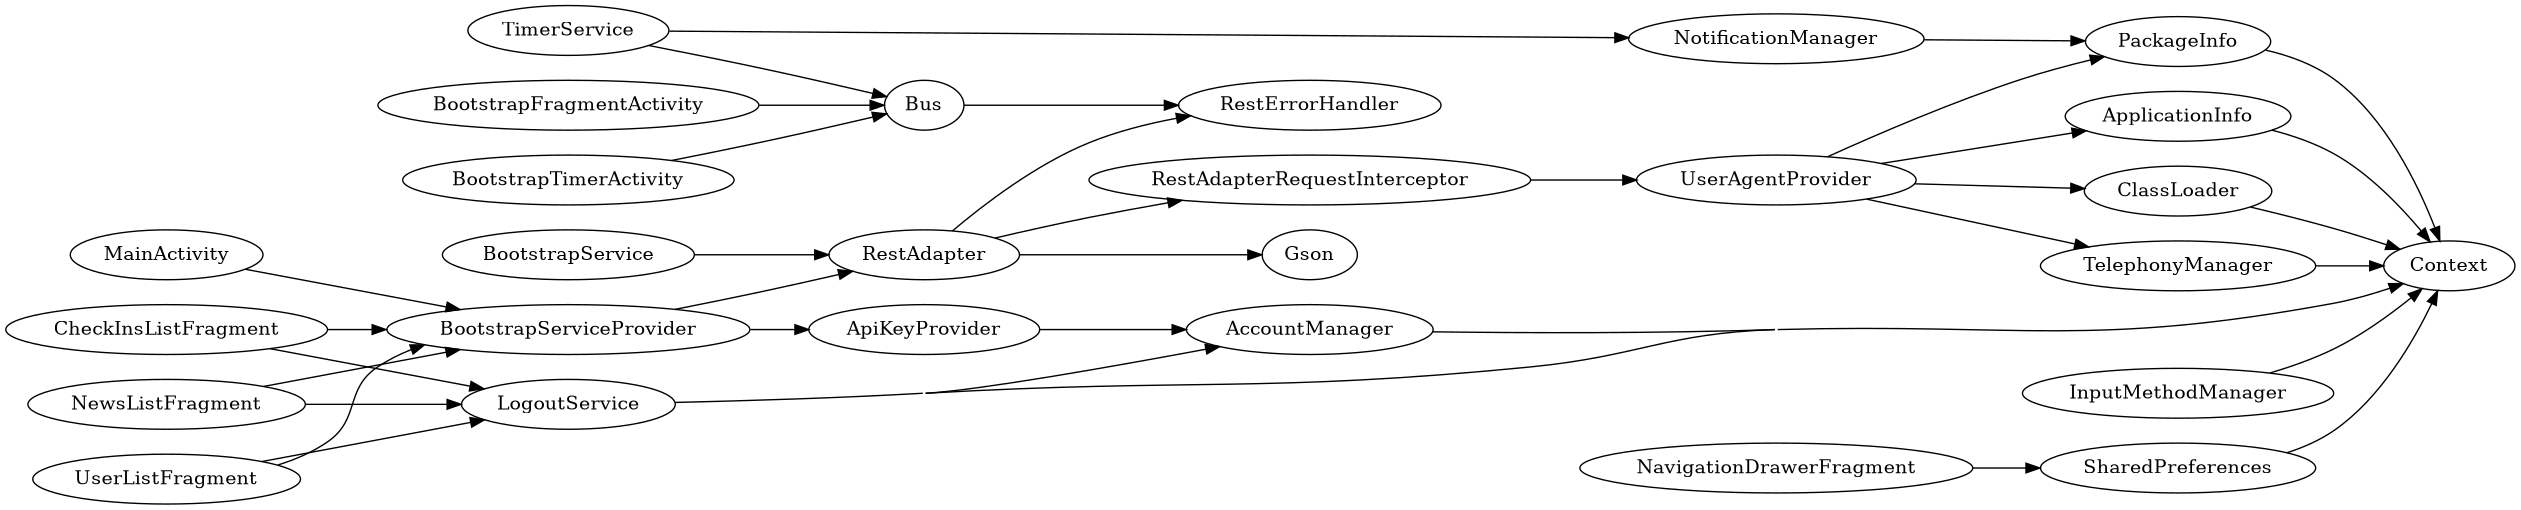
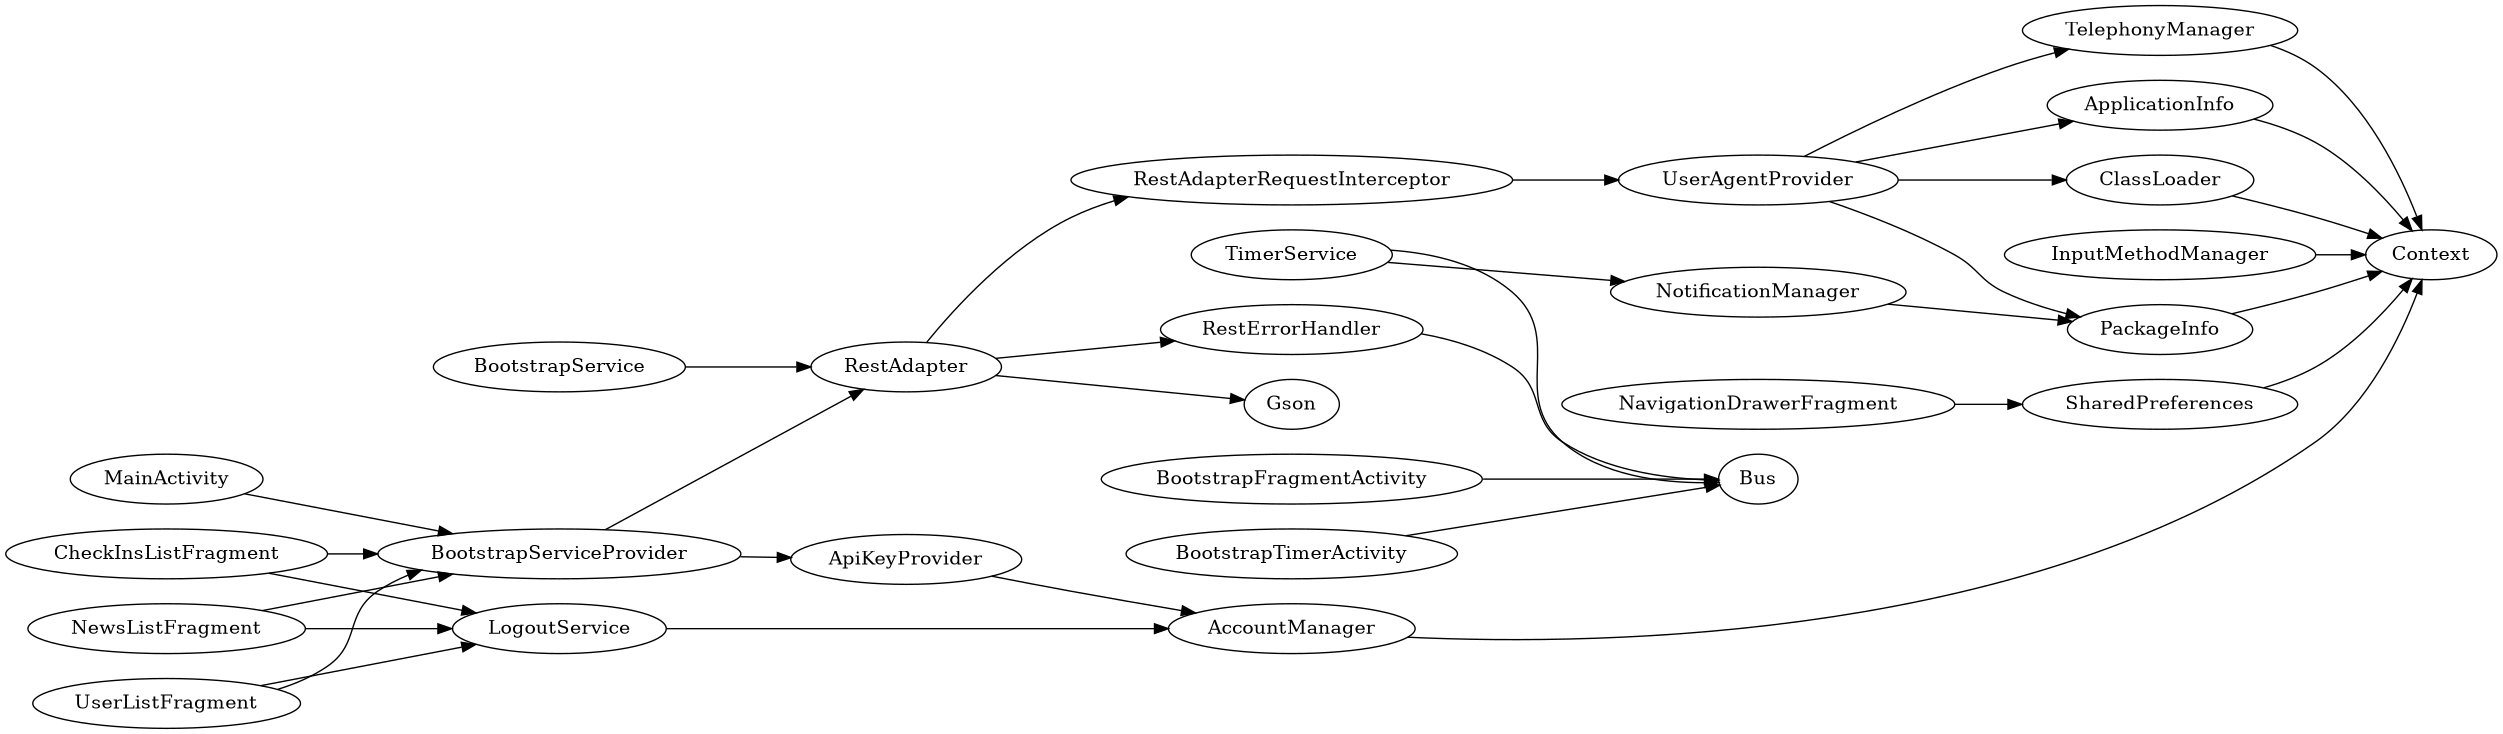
(1064, 105) -> (1527, 382)
(799, 399) -> none
